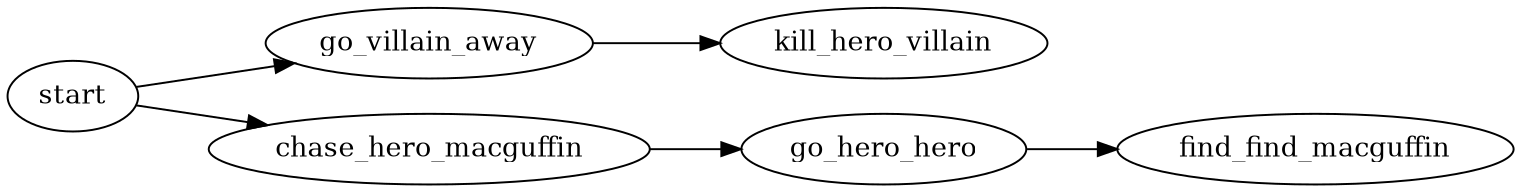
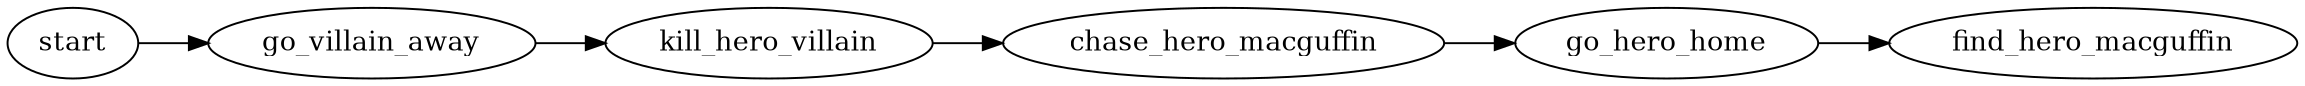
(192, 114) -> (957, 43)
(884, 149) -> (1667, 43)
(1315, 149) -> (2093, 43)
